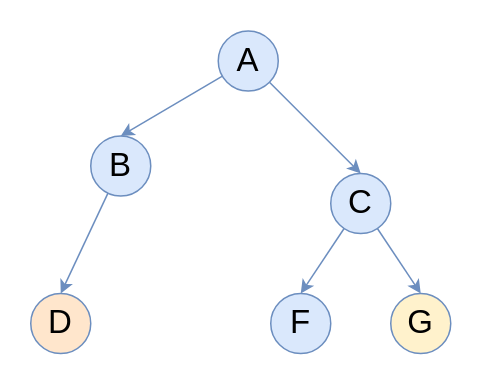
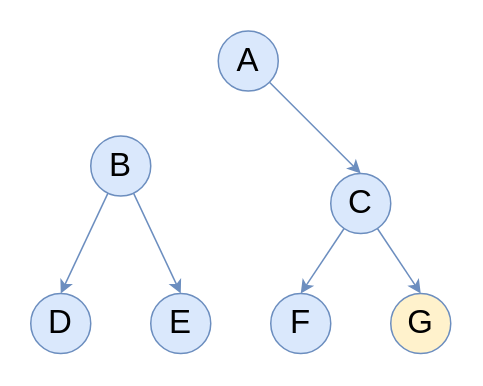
(176, 103) -> none
none -> (155, 238)
(61, 323) -> (61, 323)
none -> (181, 323)
